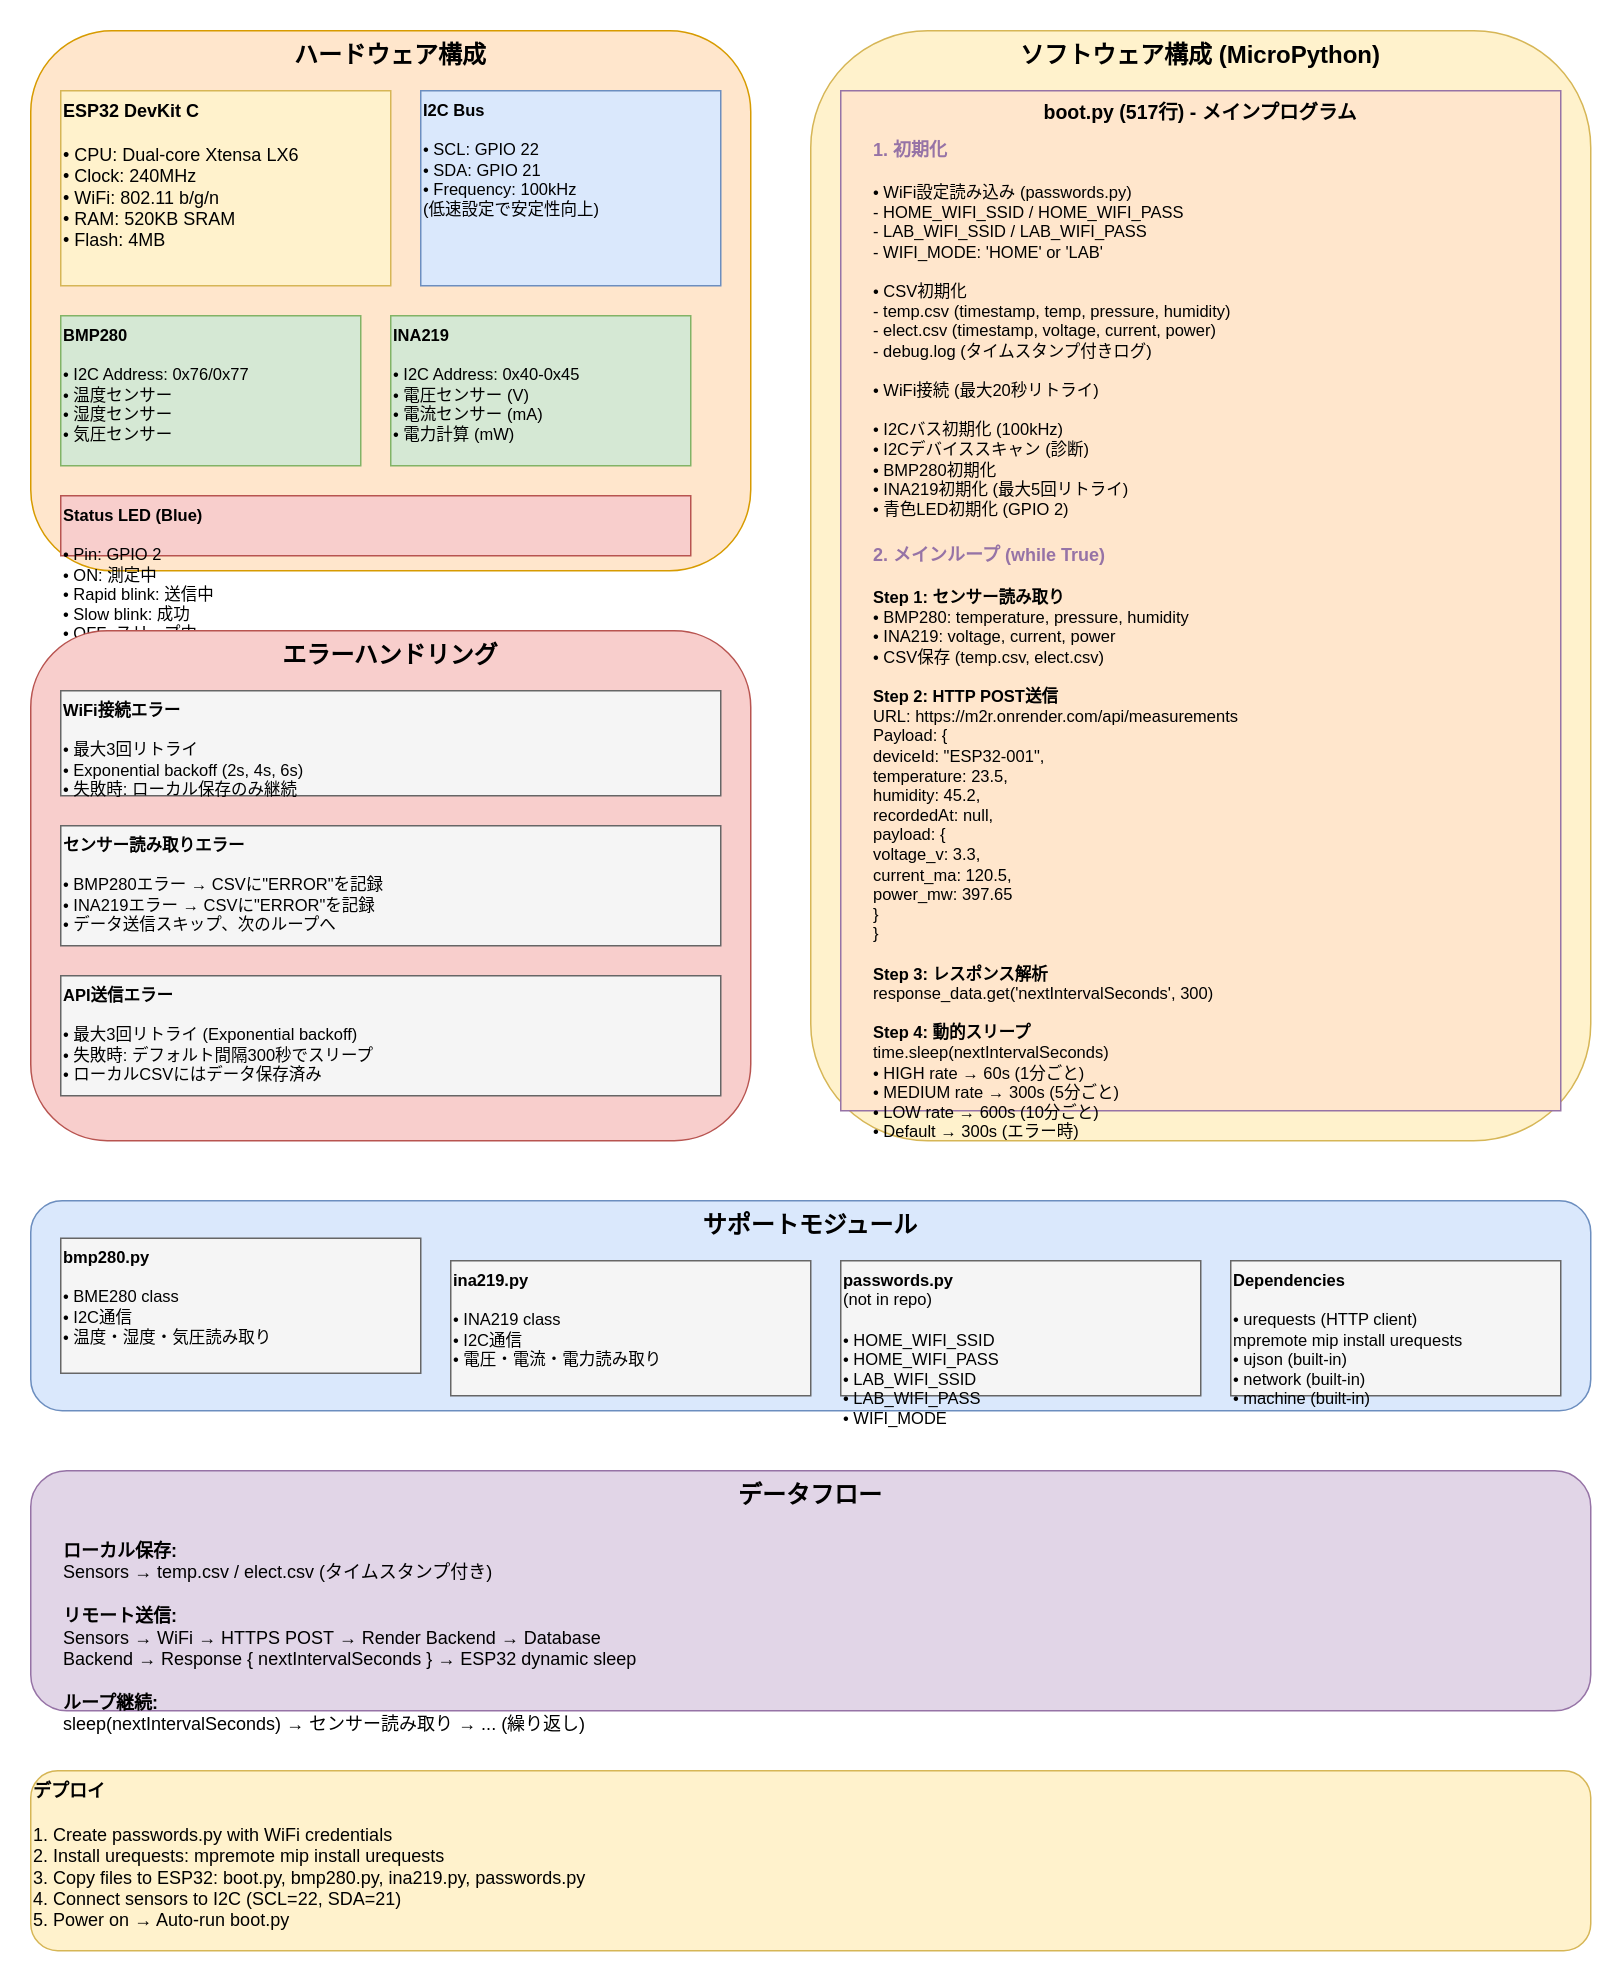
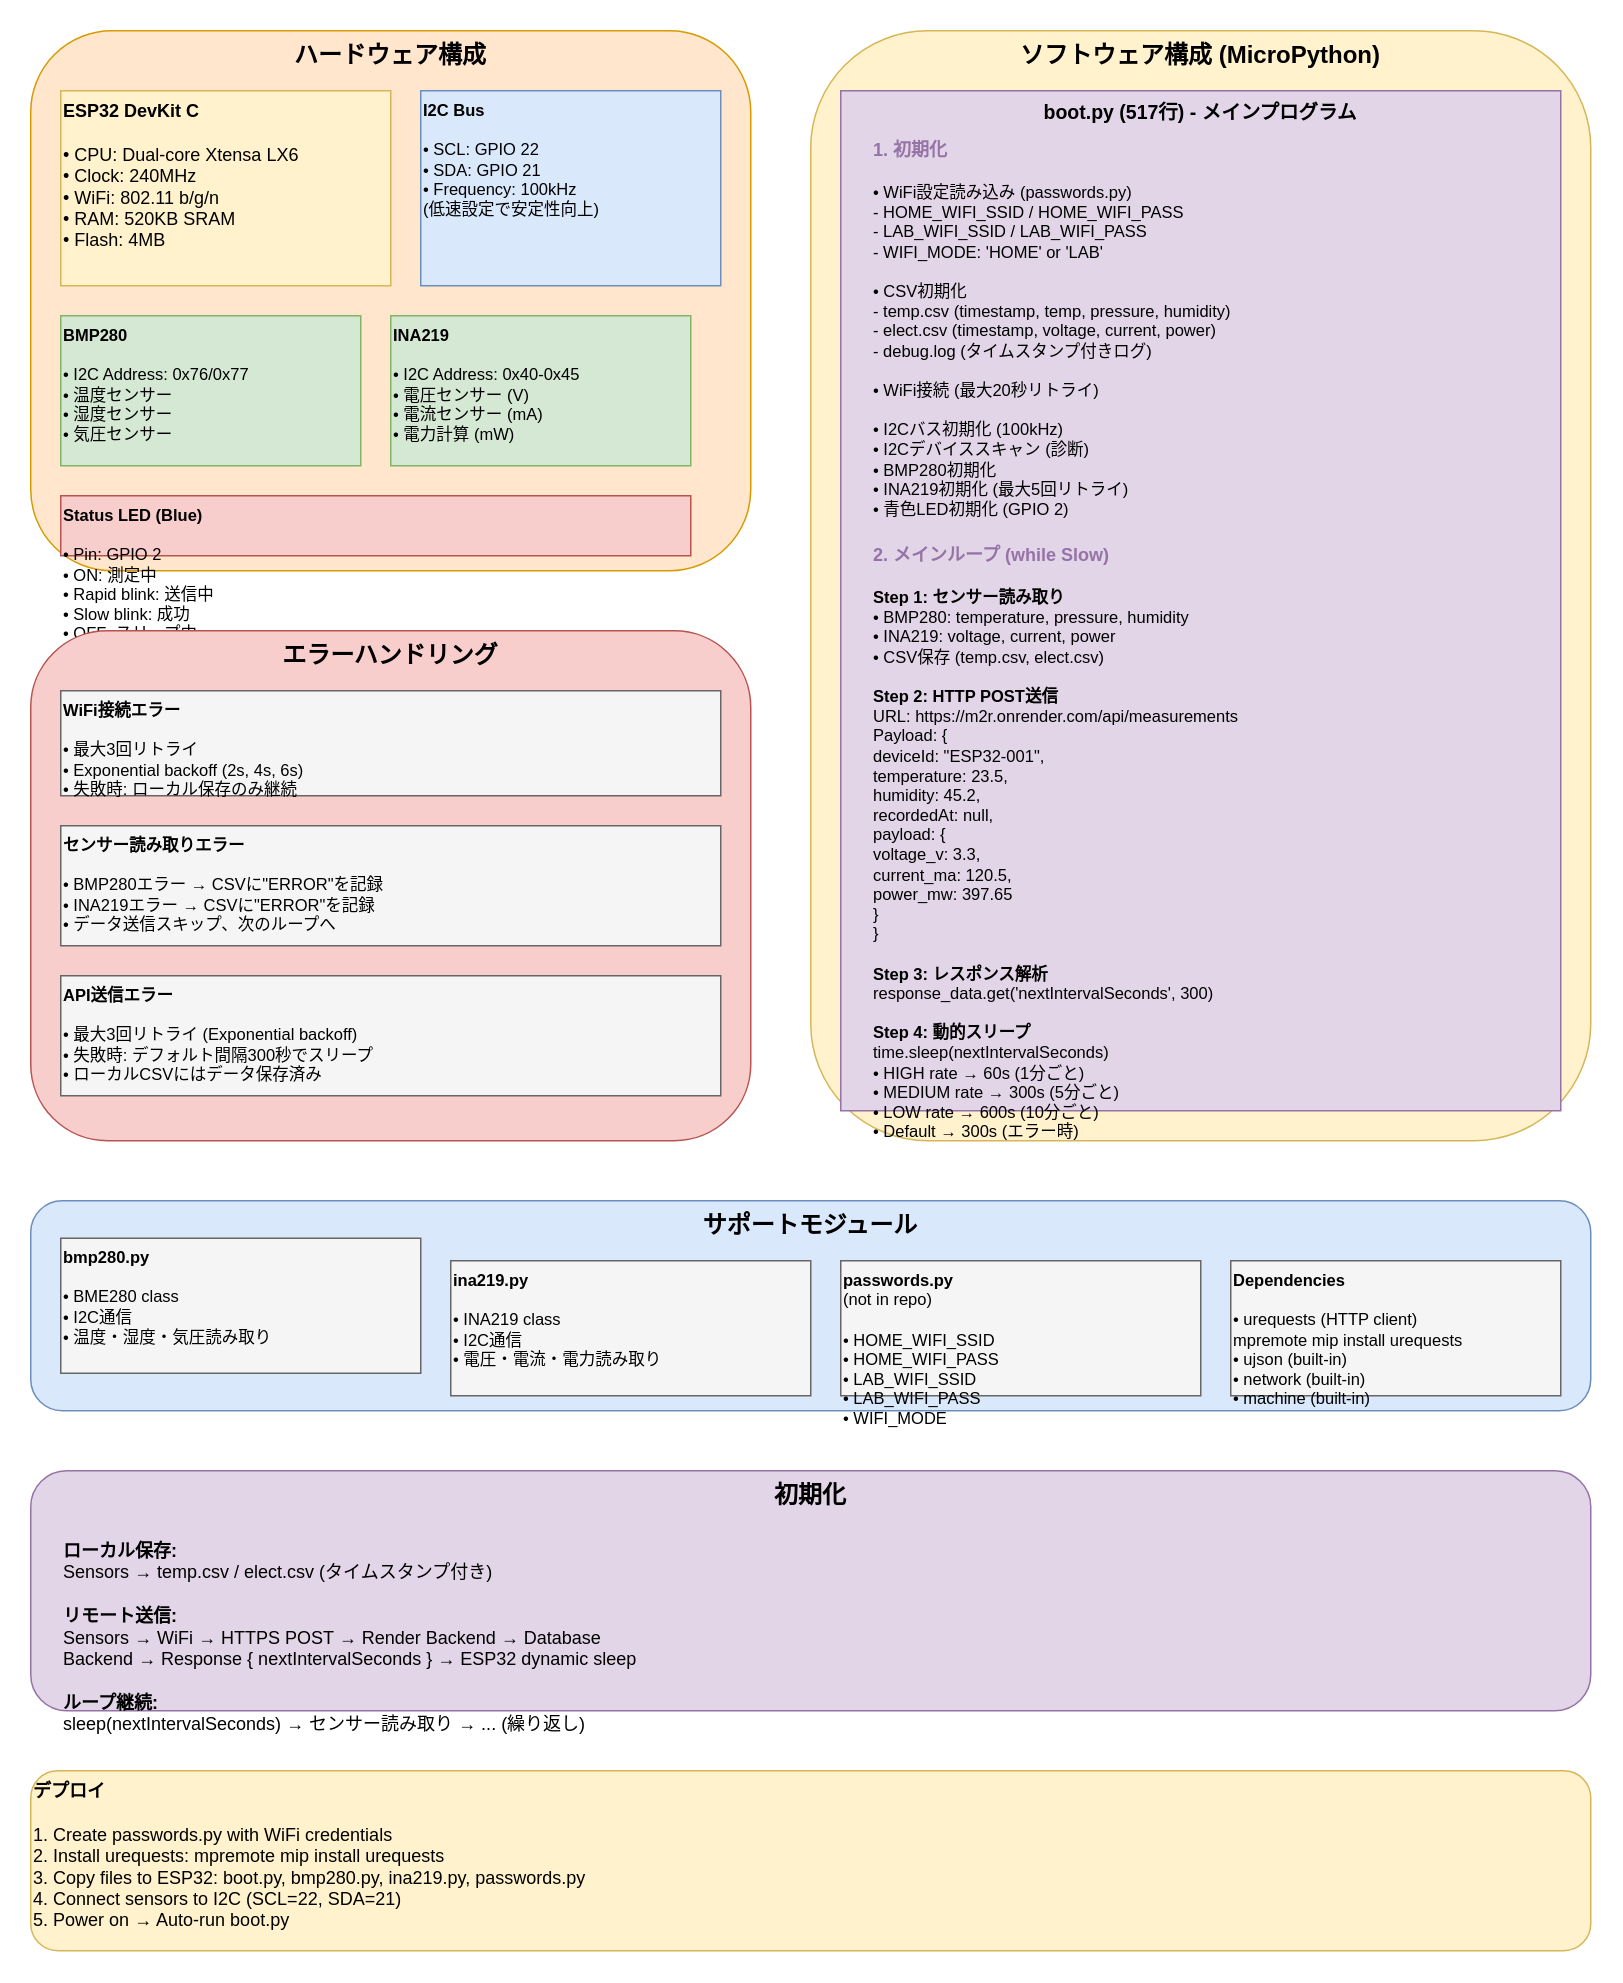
(994, 556) -> (992, 556)
(1201, 601) -> (1201, 601)
(811, 1496) -> (811, 1496)
